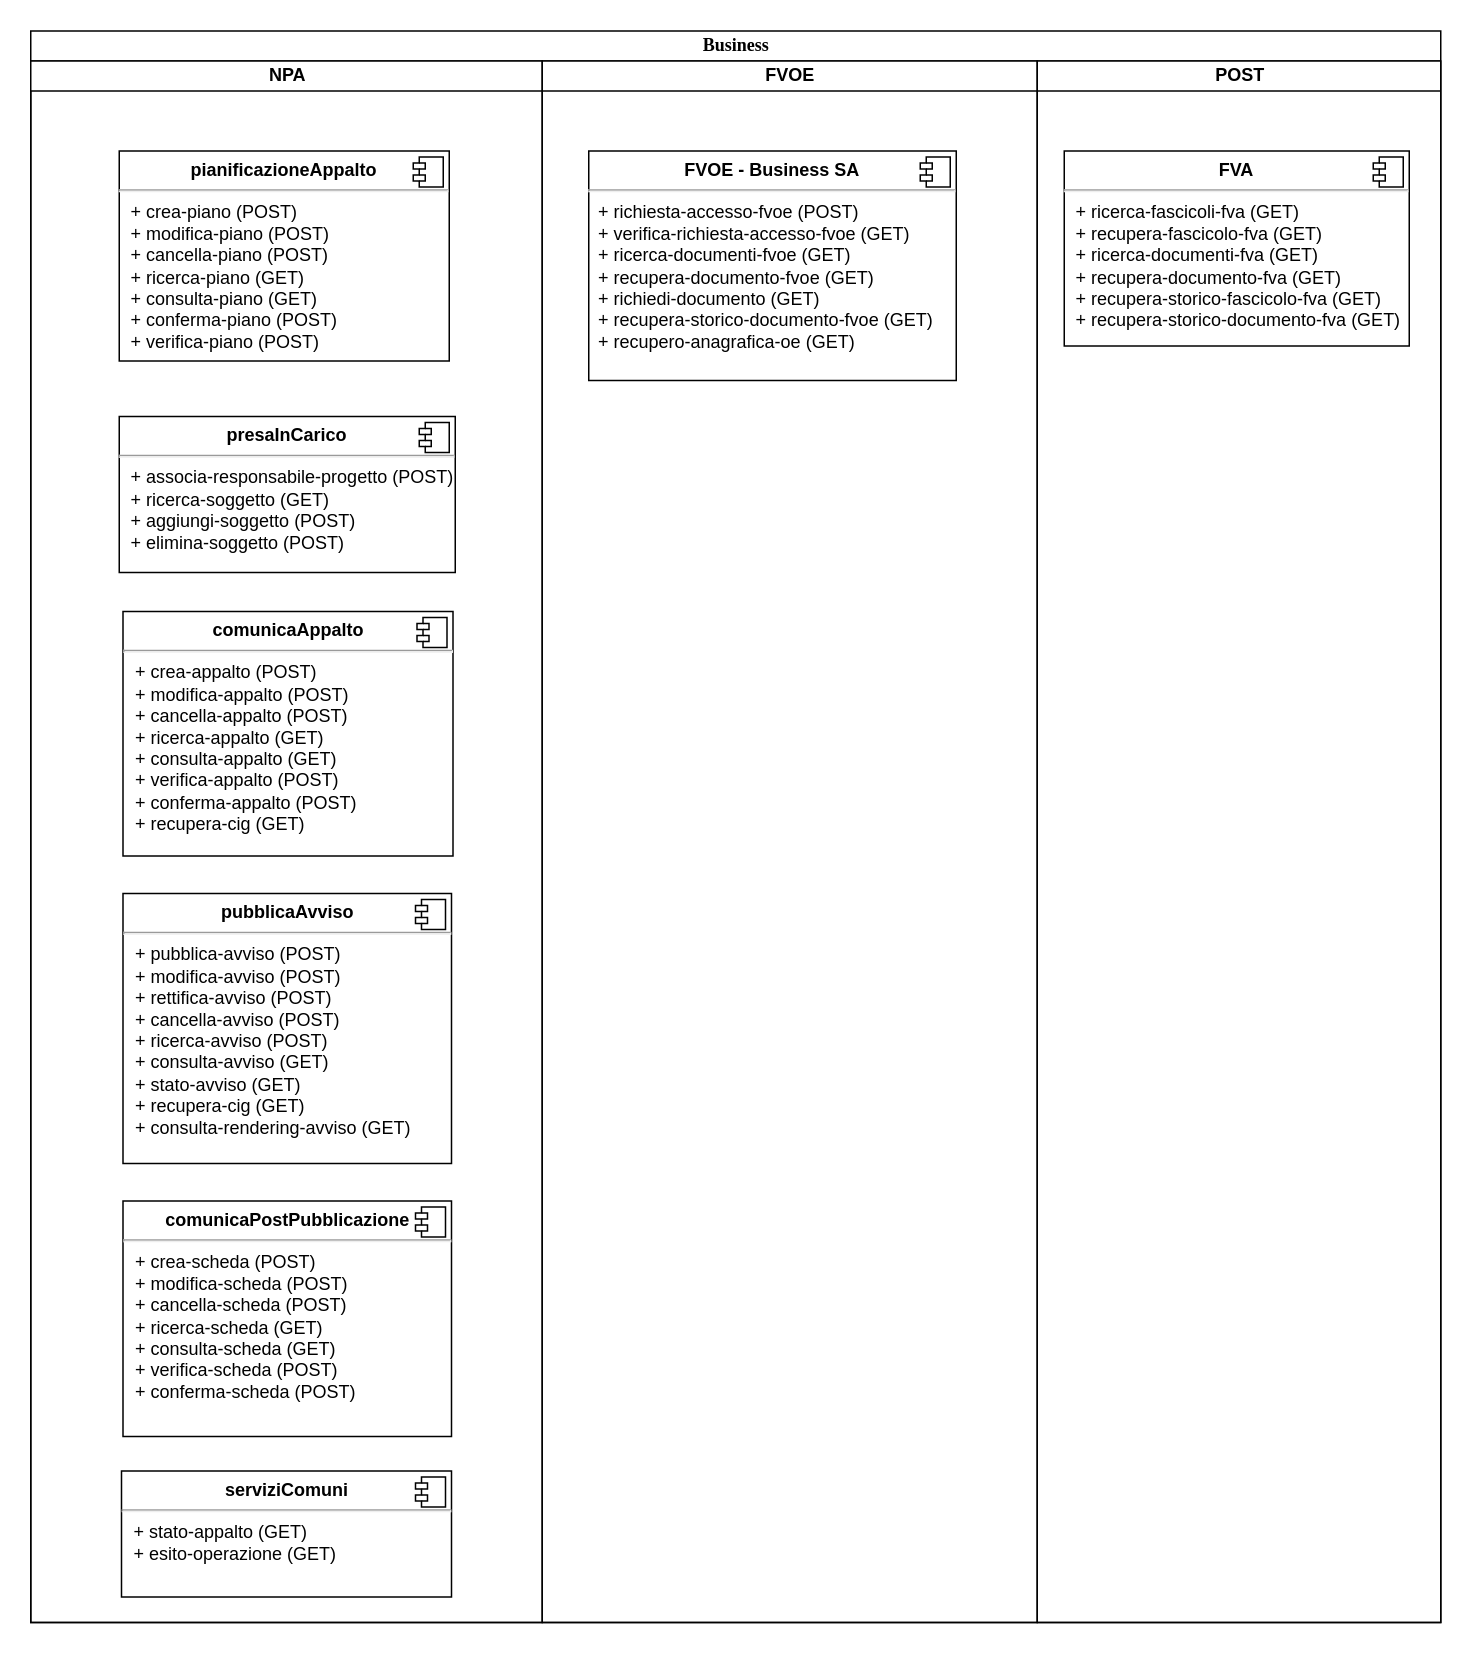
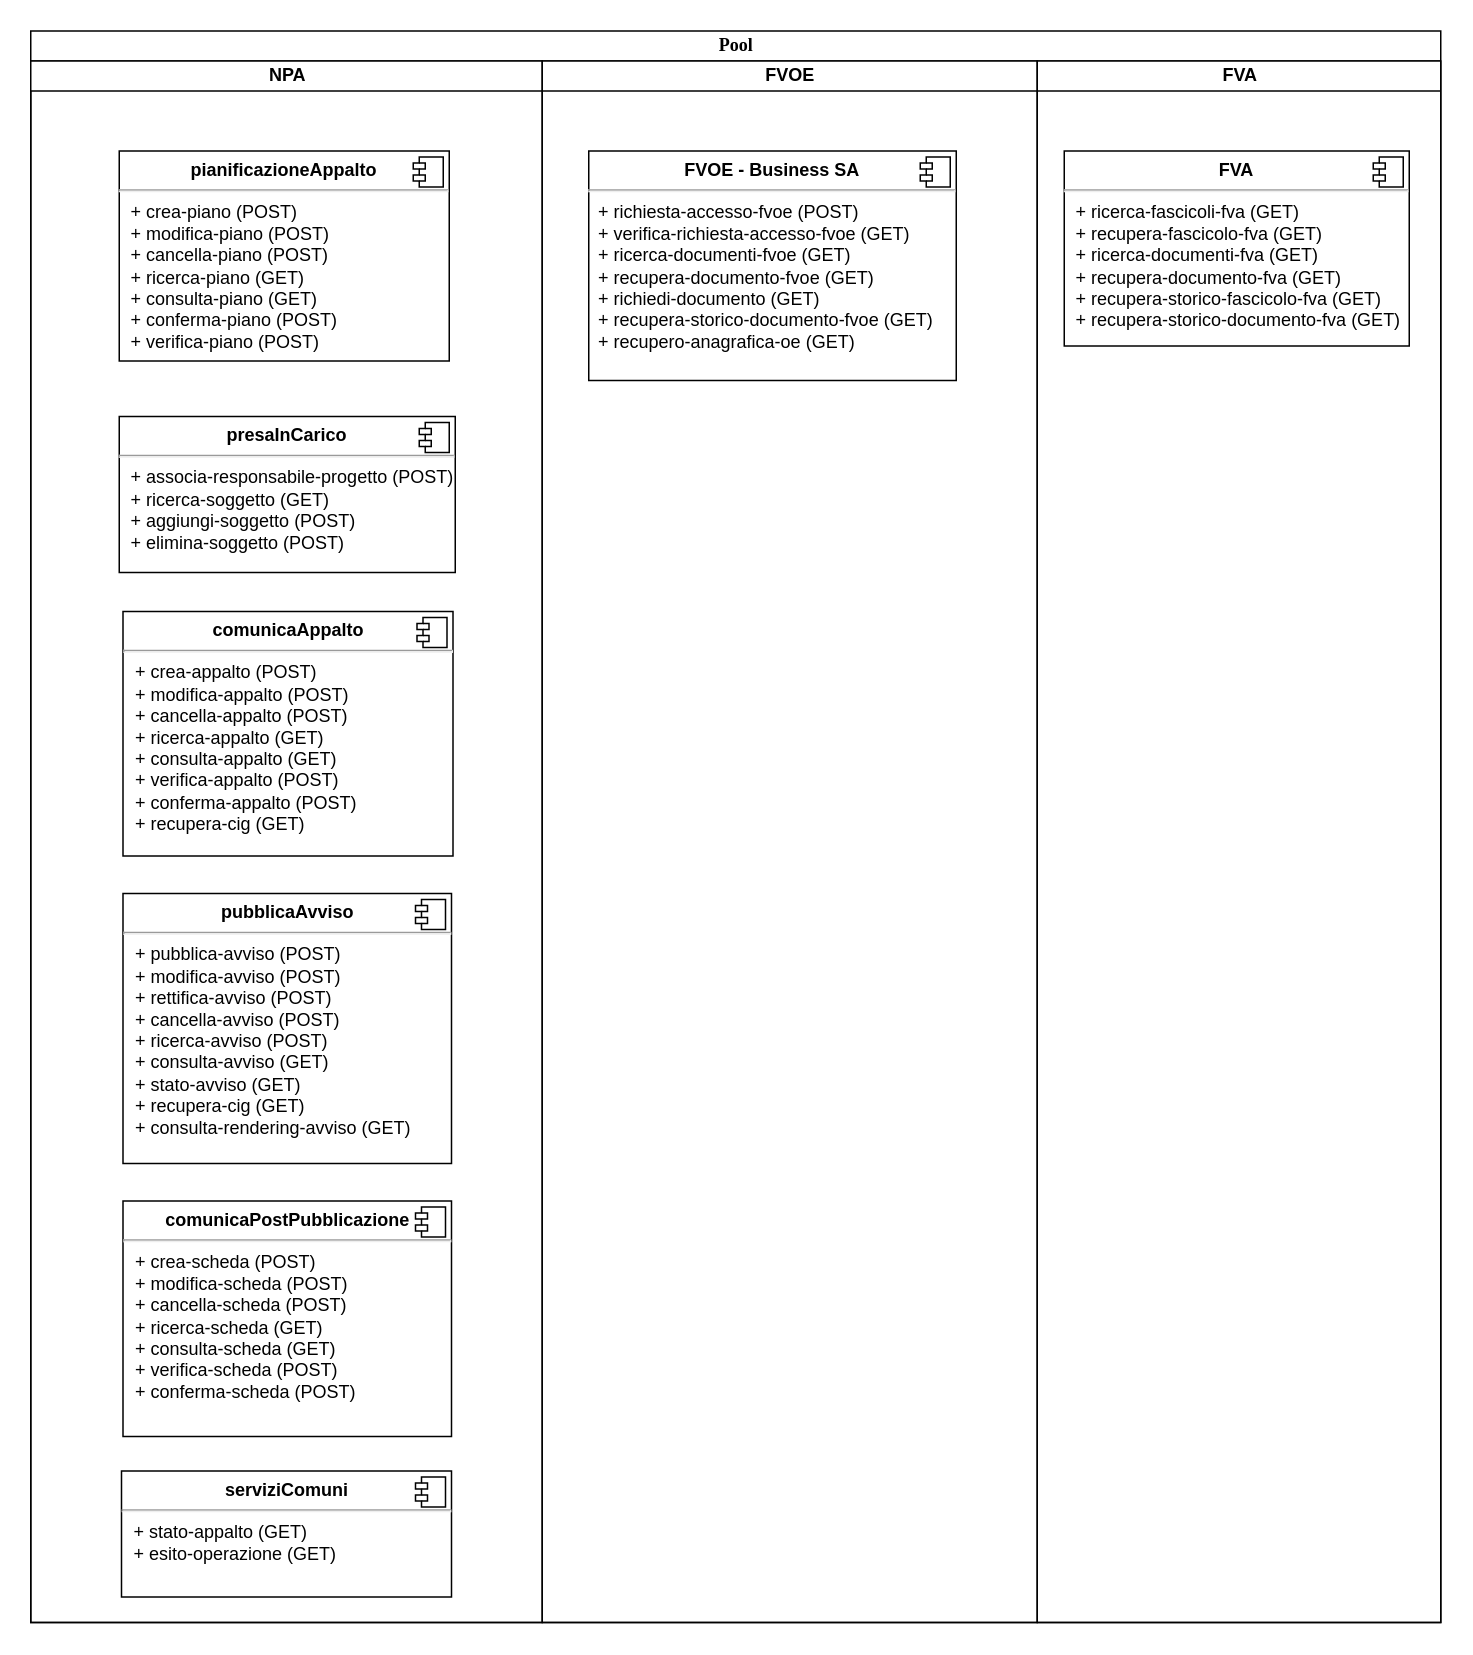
(737, 46) -> (737, 46)
(1241, 76) -> (1241, 76)
